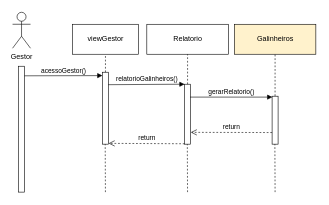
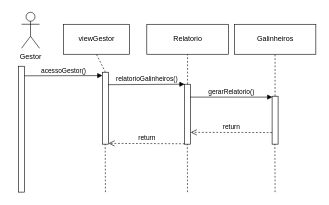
(21, 30) -> (30, 30)
(105, 39) -> (96, 39)
(275, 39) -> (275, 39)
